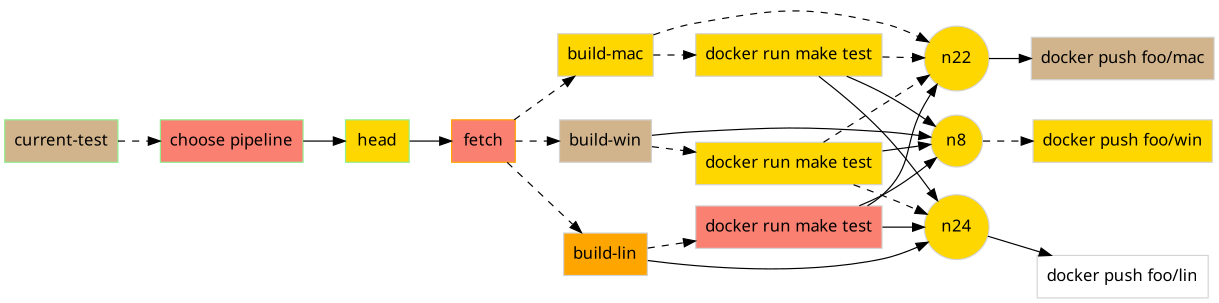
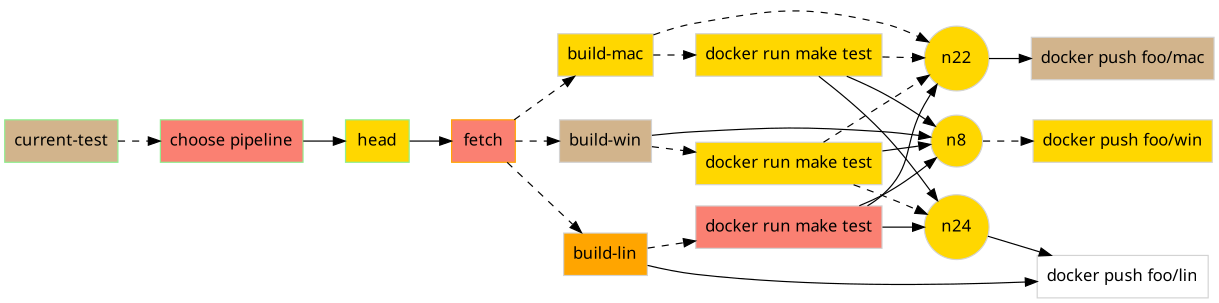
(784, 269) -> (836, 284)
